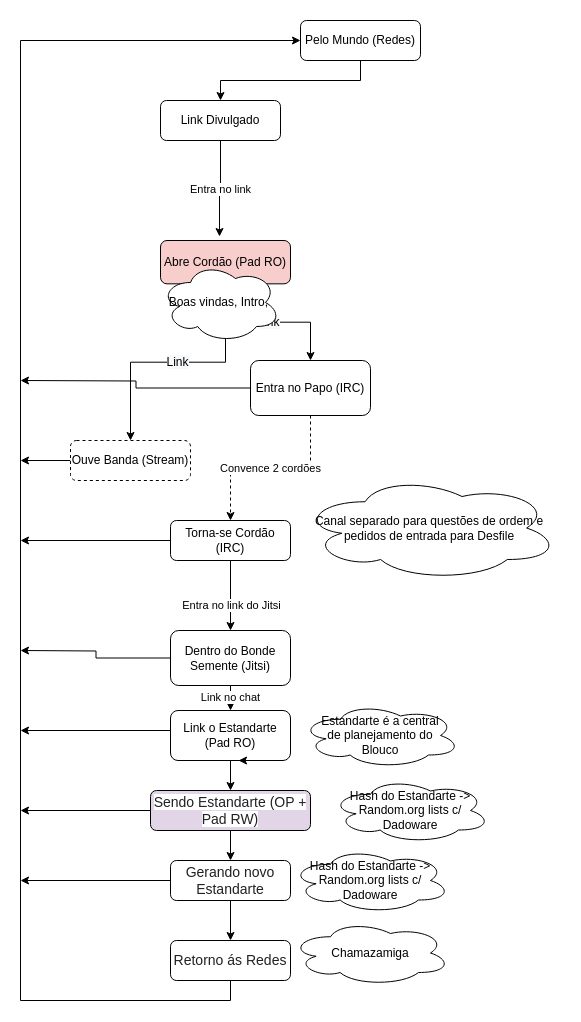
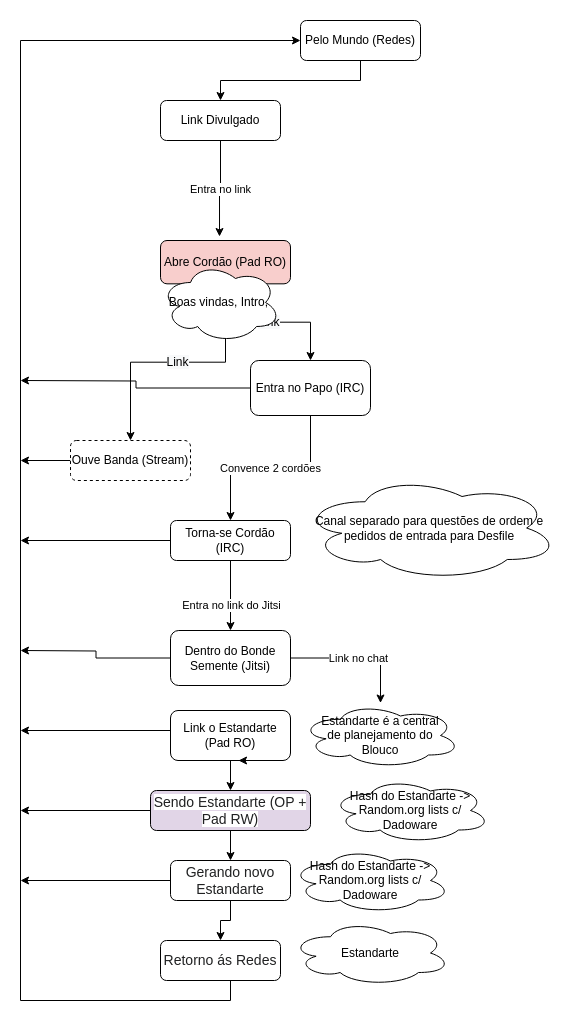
(311, 439) -> (311, 439)
(231, 702) -> (355, 658)
(371, 954) -> (371, 954)
(231, 961) -> (221, 961)
